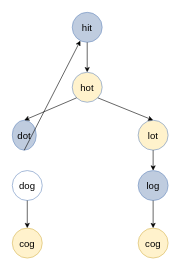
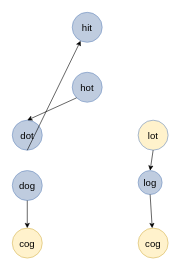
(87, 66) -> none
(87, 87) -> (87, 87)
(123, 108) -> none
(24, 135) -> (27, 135)
(27, 186) -> (27, 186)
(153, 186) -> (150, 183)
